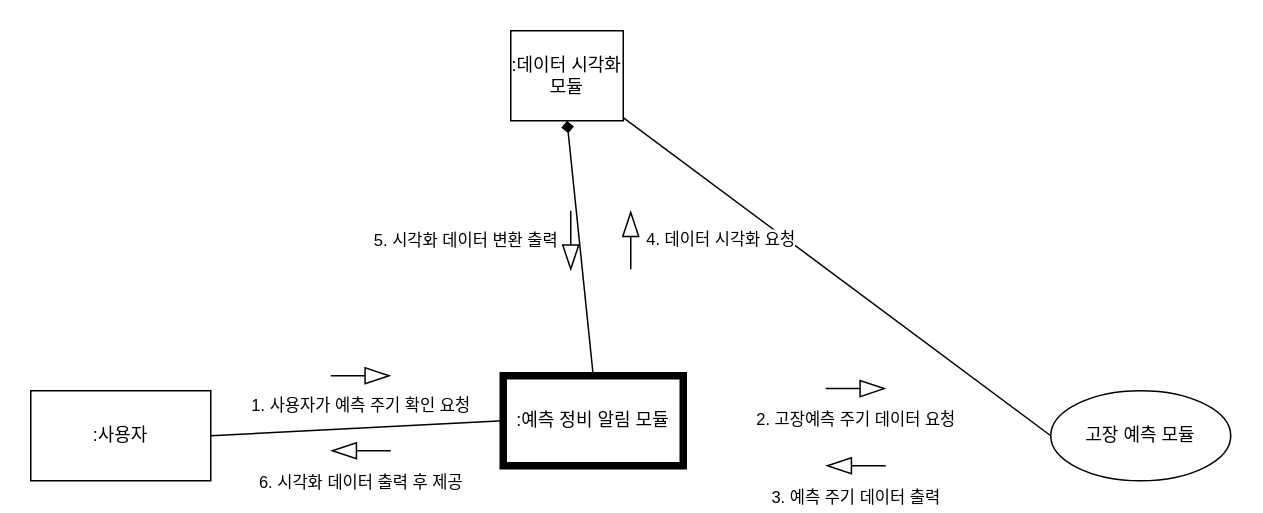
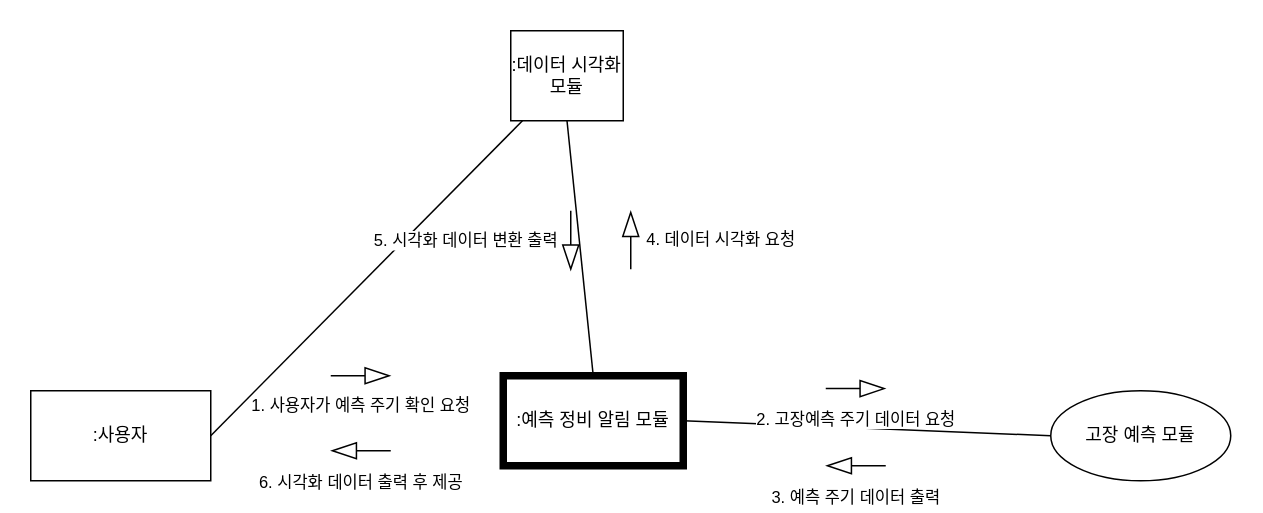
(568, 133) -> (568, 127)
(922, 340) -> (964, 432)
(355, 428) -> (303, 343)
